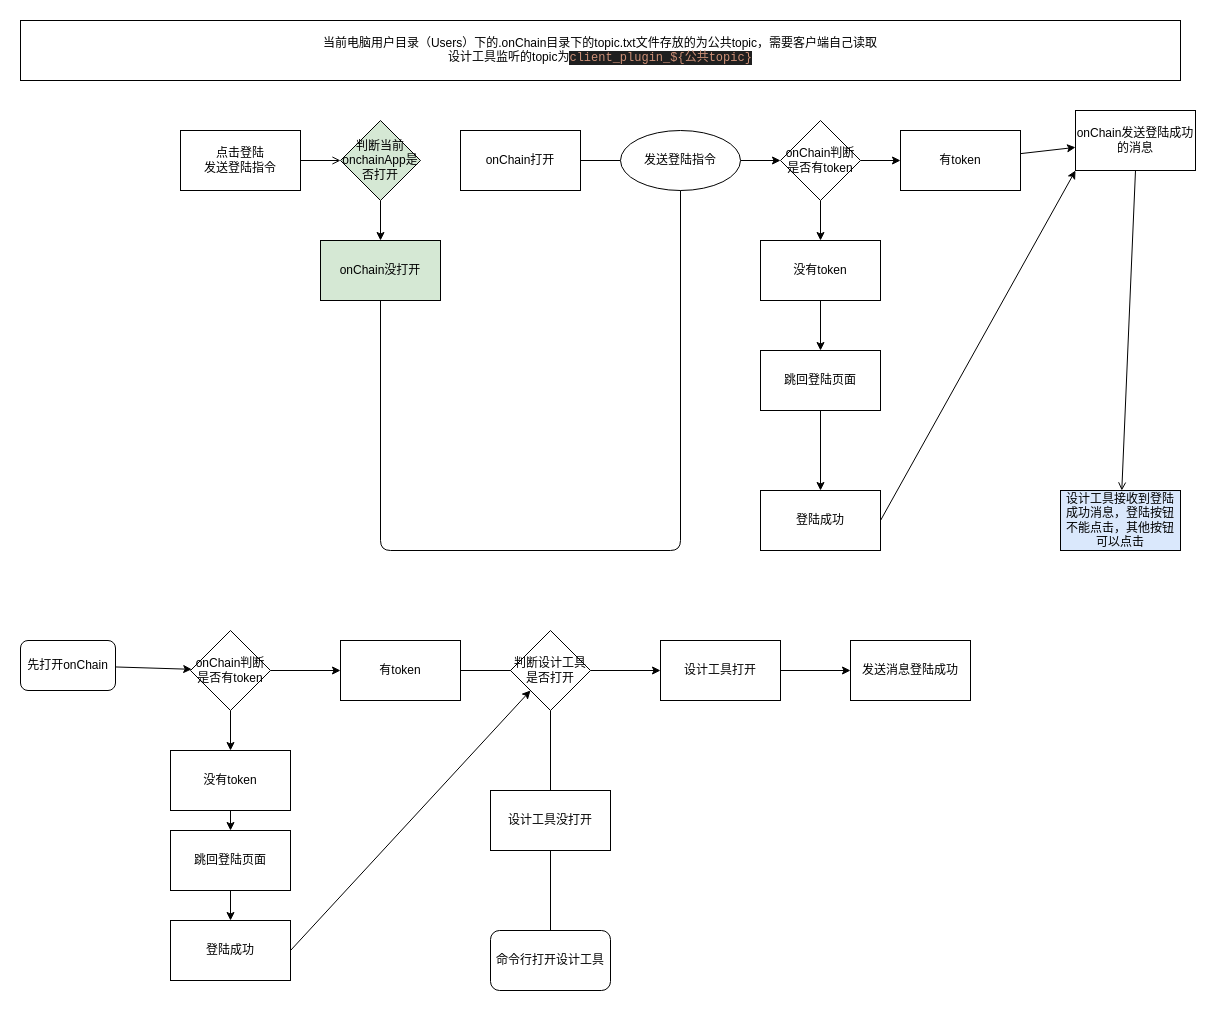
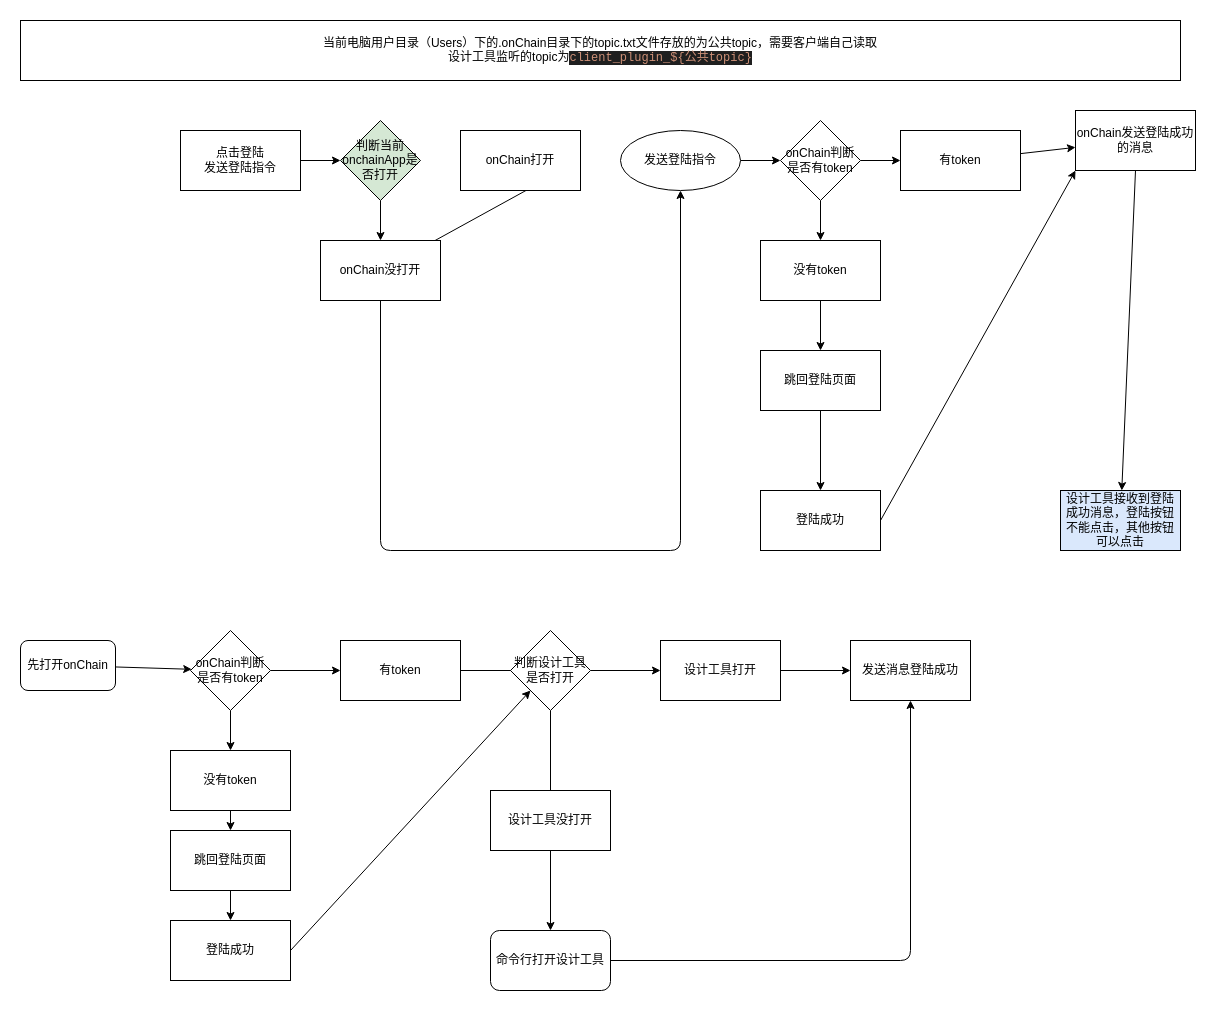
(334, 161) -> (332, 161)
(601, 161) -> (481, 215)
(681, 196) -> (681, 198)
(381, 271) -> (381, 271)
(1122, 484) -> (1122, 482)
(551, 925) -> (551, 922)
none -> (882, 961)
